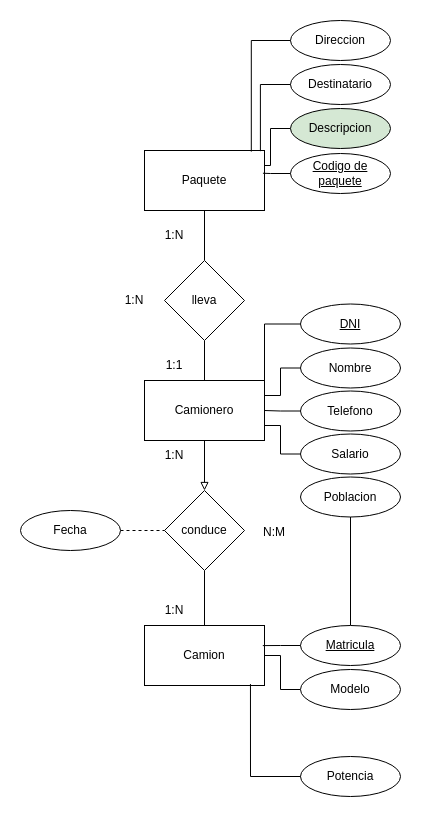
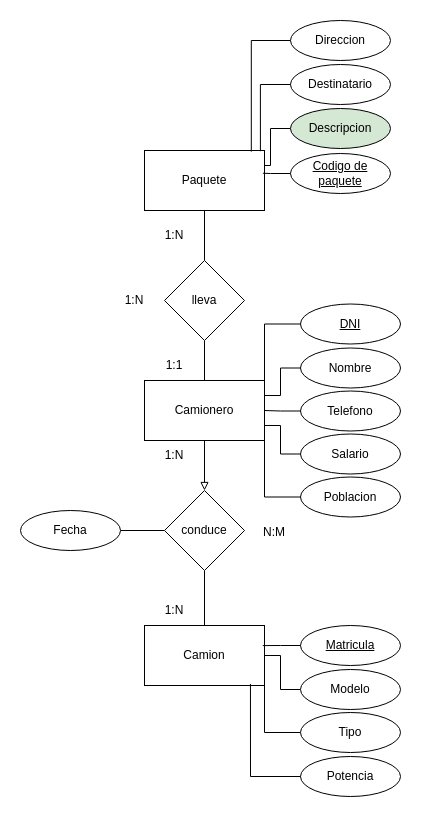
(143, 531) -> (143, 531)
(351, 571) -> (265, 487)
none -> (265, 728)
none -> (351, 733)
